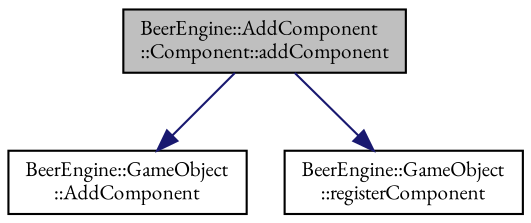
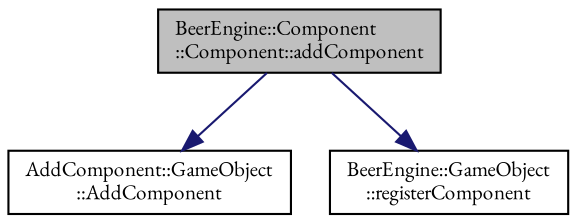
(265, 41) -> (299, 41)
(128, 182) -> (150, 182)
